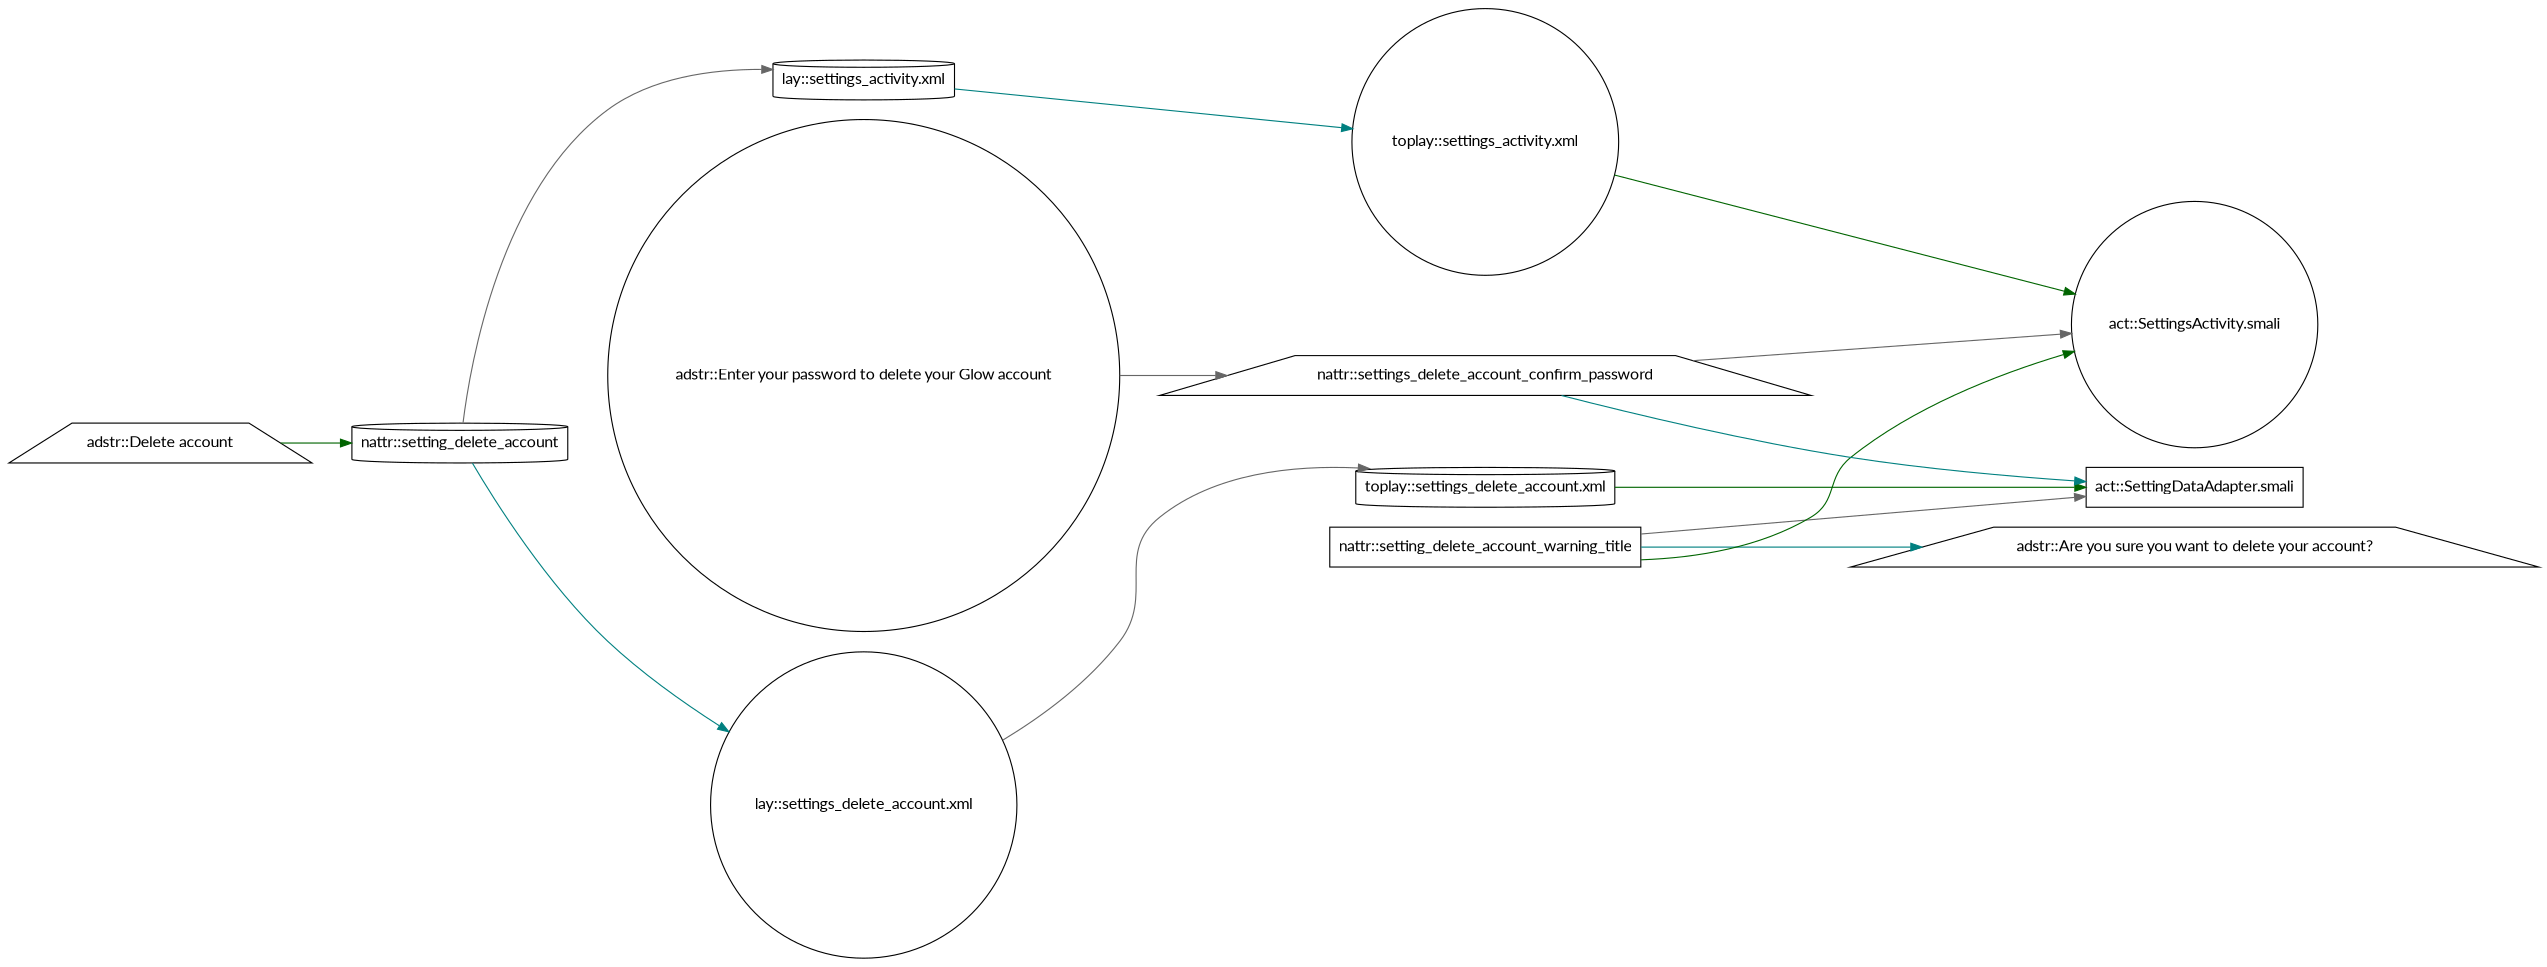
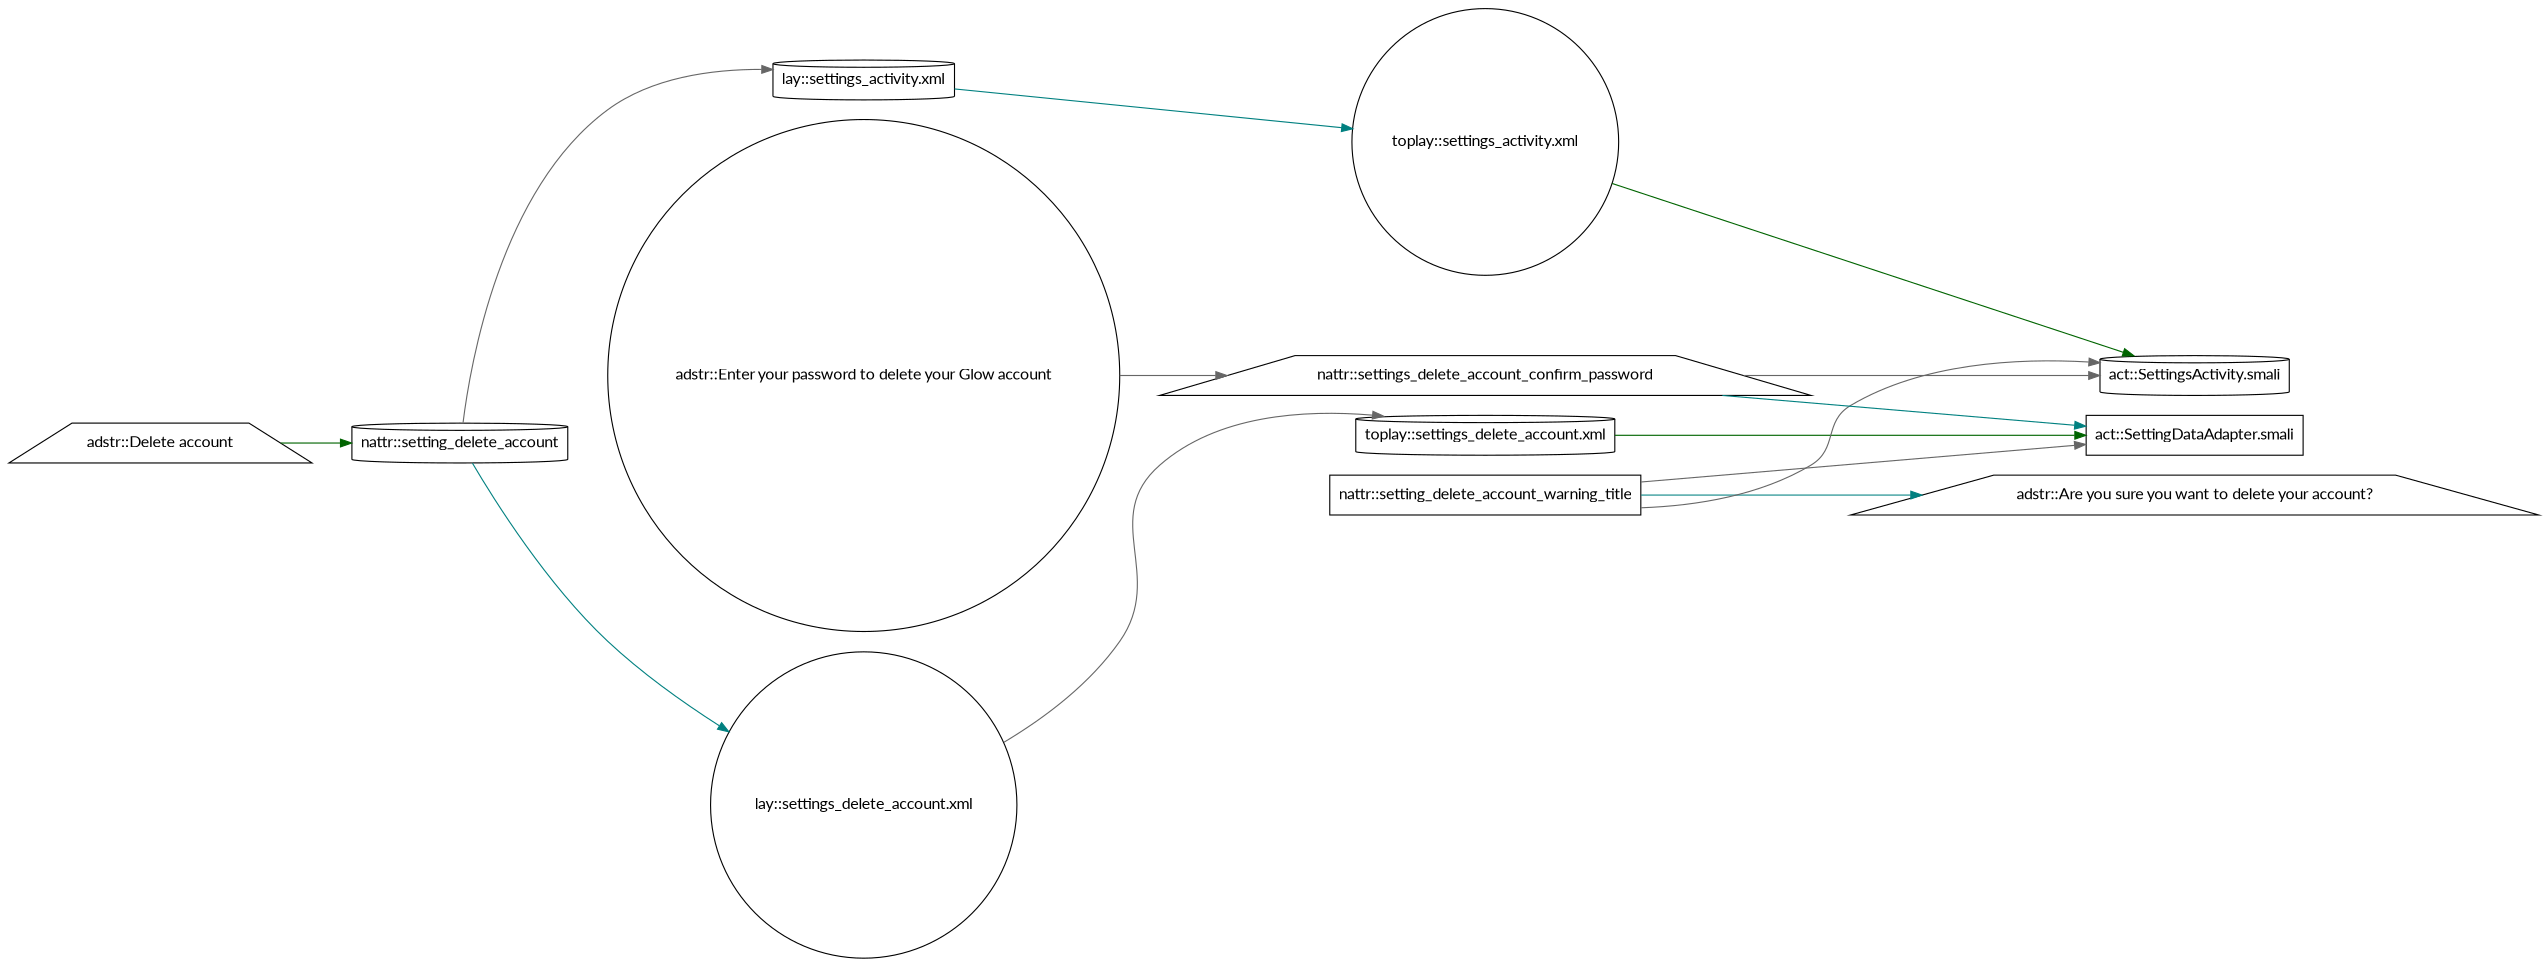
(2195, 325) -> (2195, 376)
(1839, 471) -> (1840, 415)
